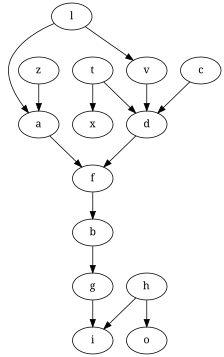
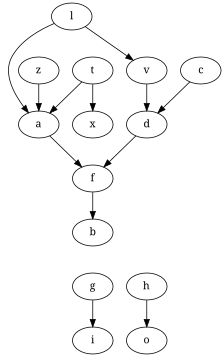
(117, 95) -> (69, 95)
(93, 256) -> none
(123, 311) -> none
